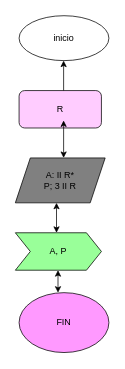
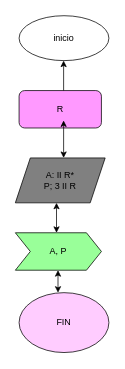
(60, 109) -> (60, 109)
(64, 323) -> (64, 323)
